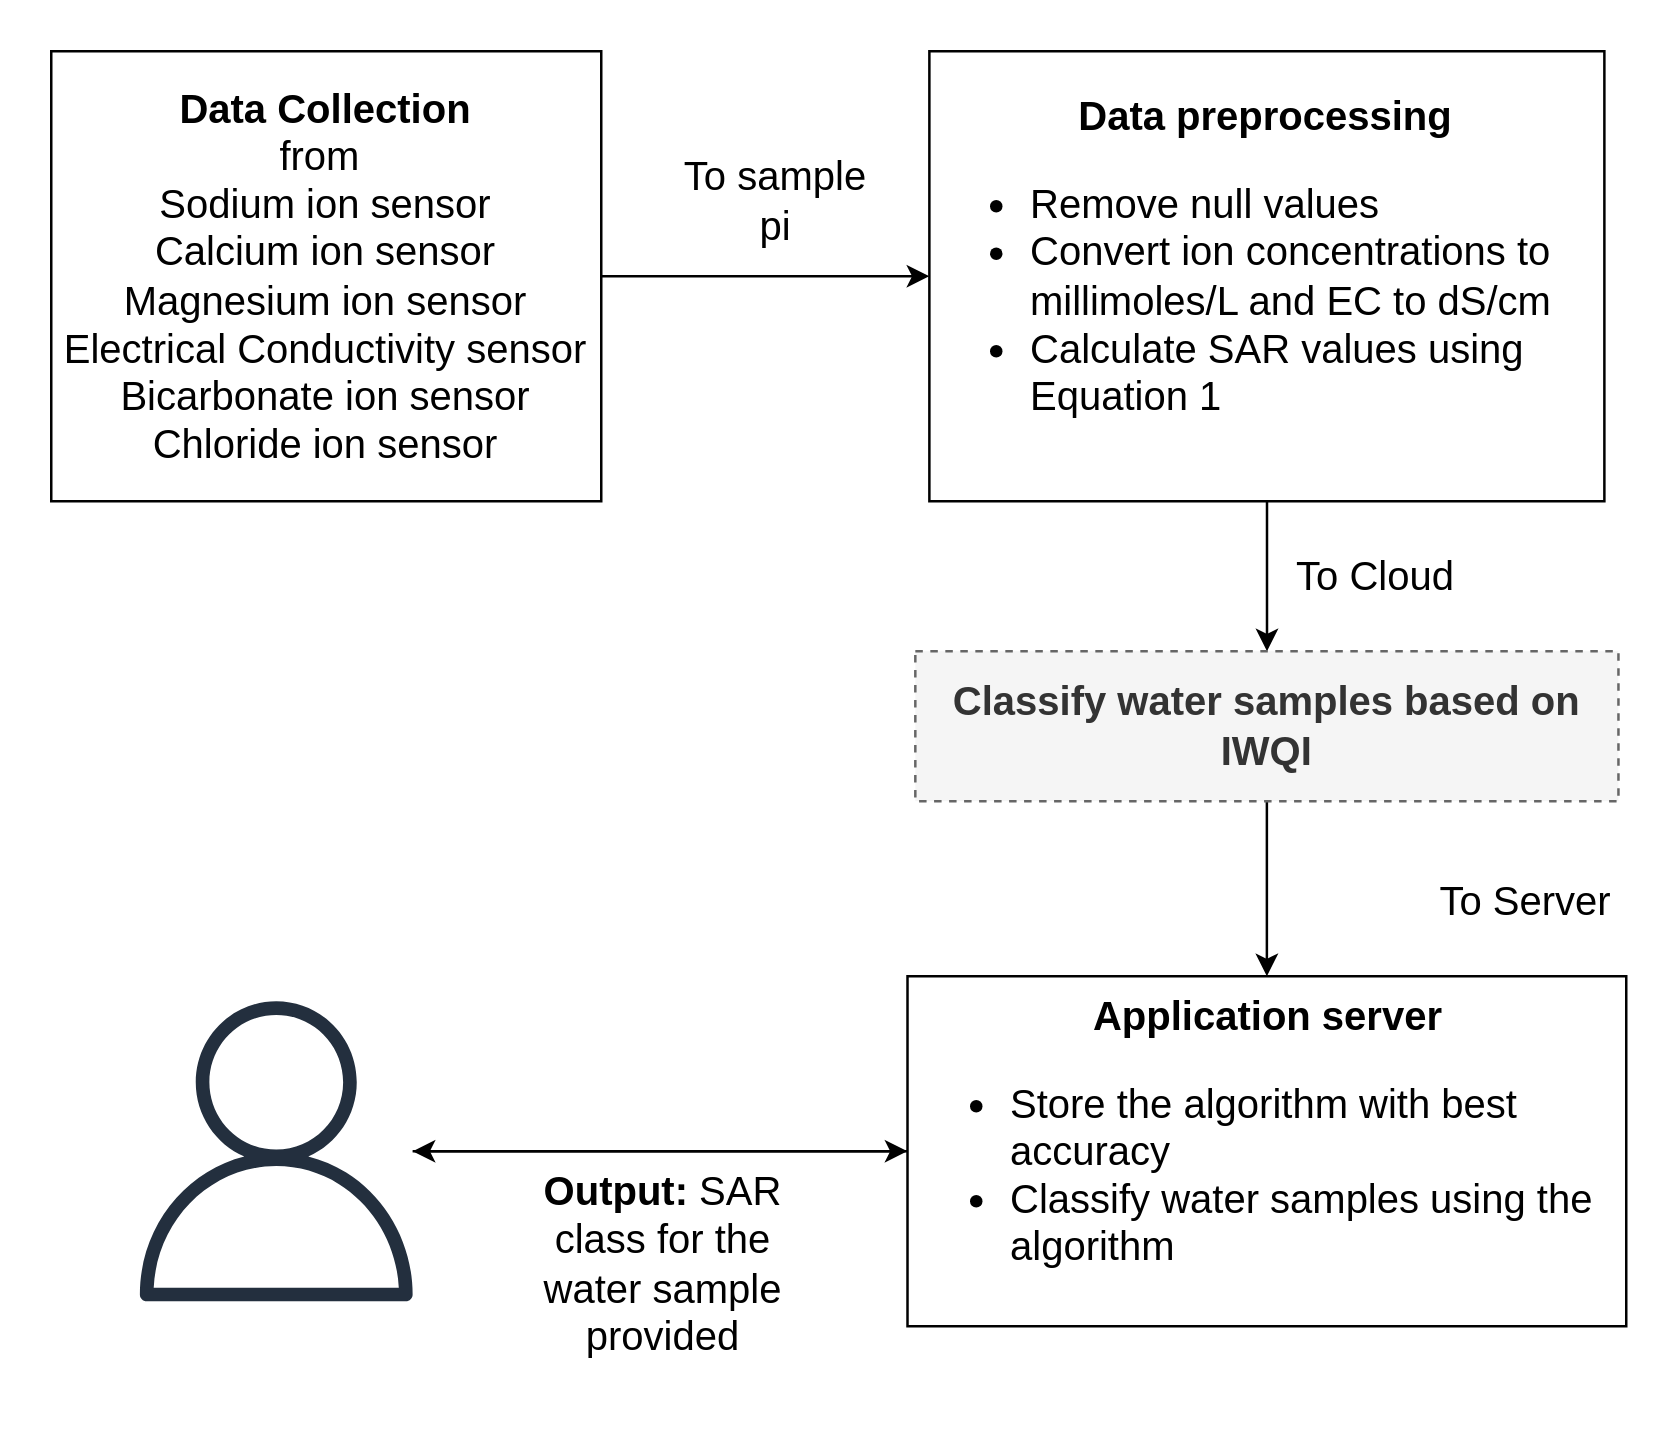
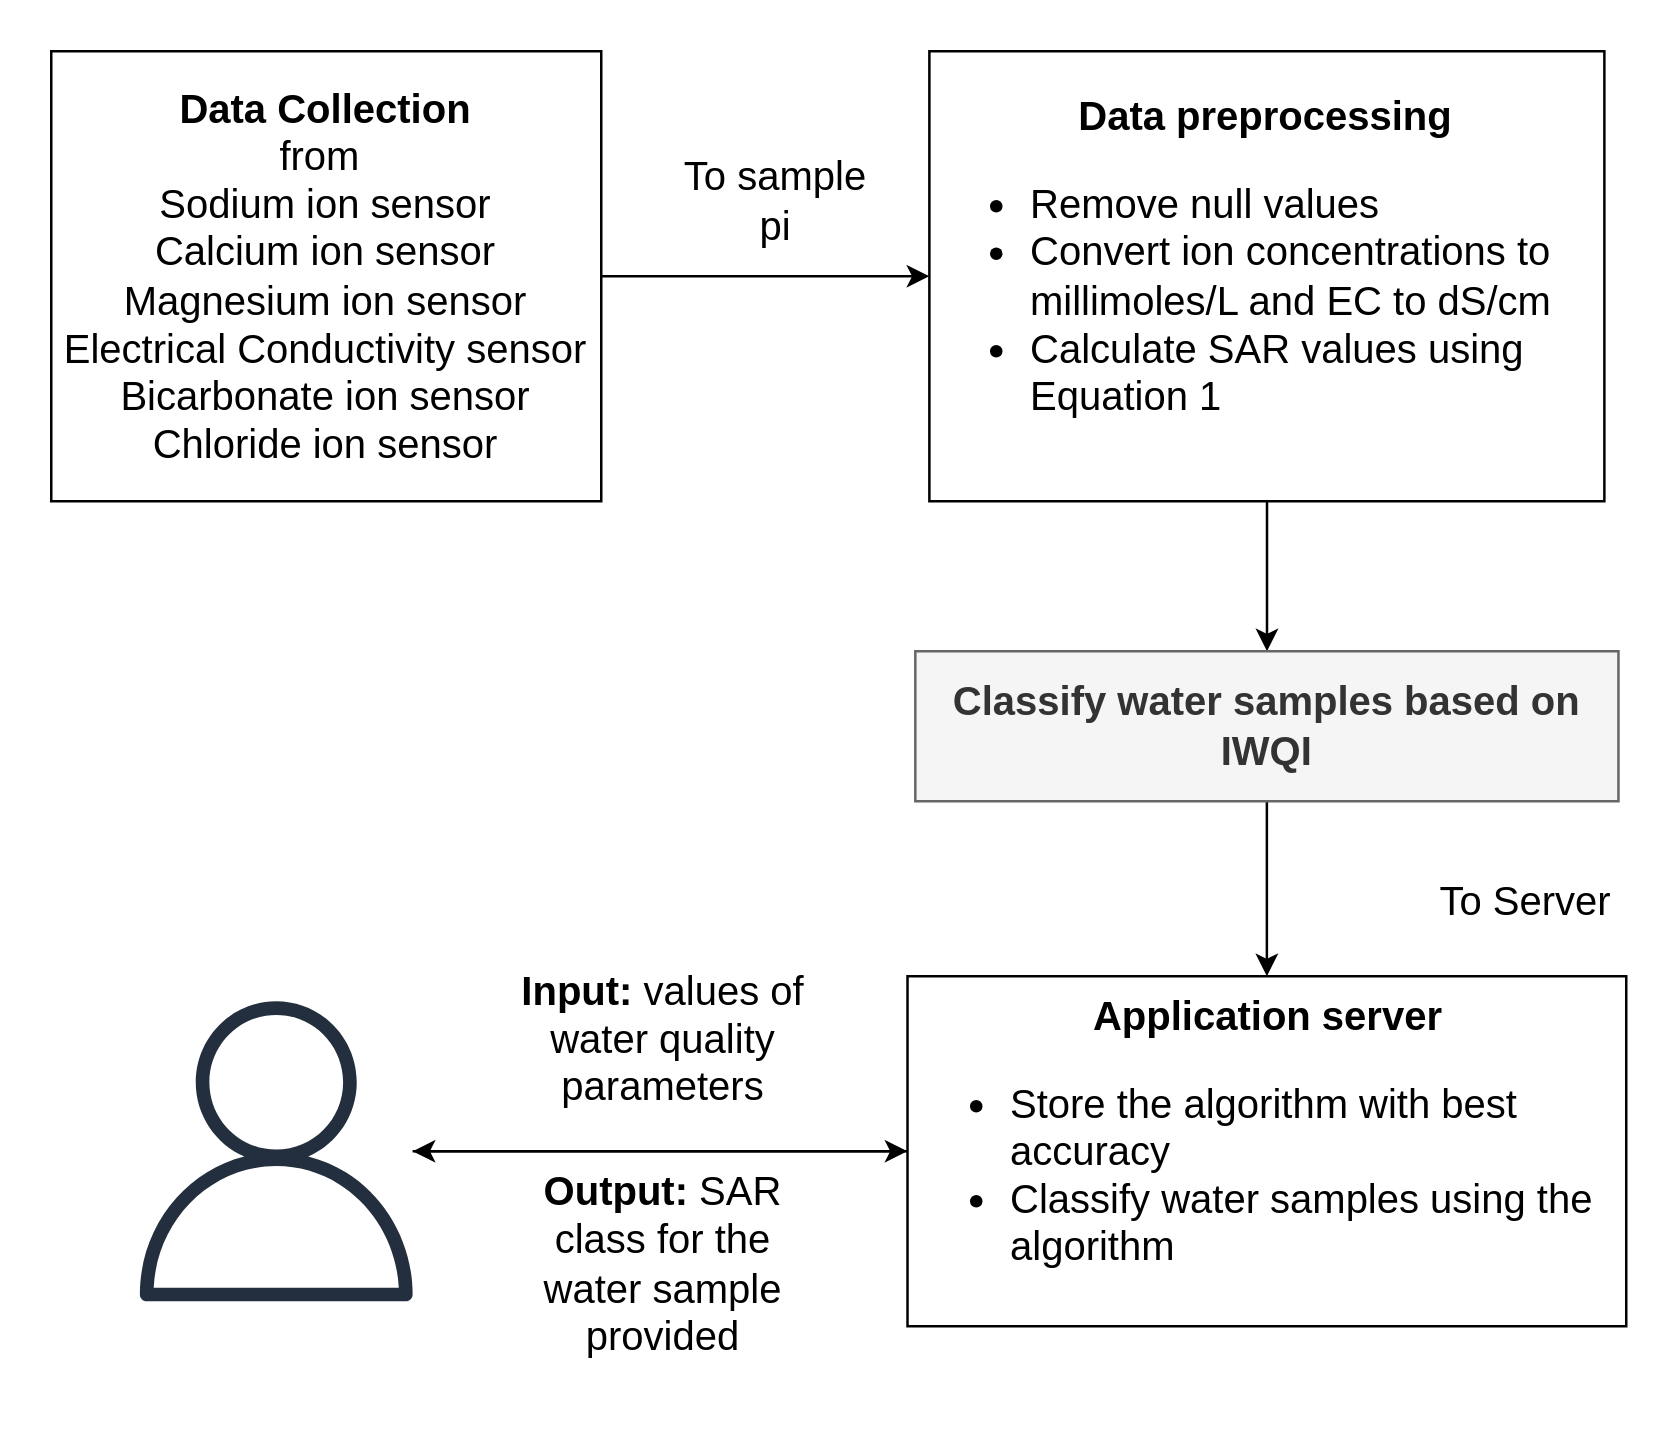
(1376, 576) -> none
(1267, 726) -> (1267, 726)
none -> (664, 1039)
